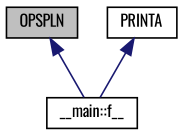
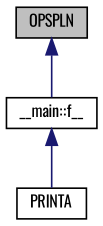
(113, 75) -> (52, 167)
